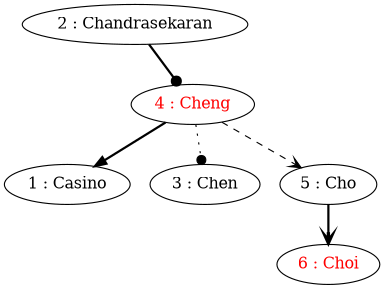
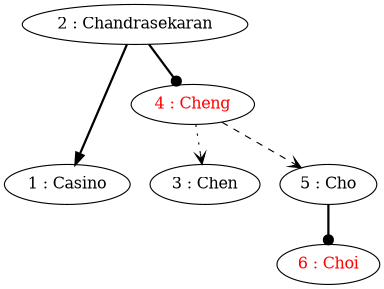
(198, 139) -> (198, 139)
(135, 141) -> (103, 99)
(328, 220) -> (328, 220)
